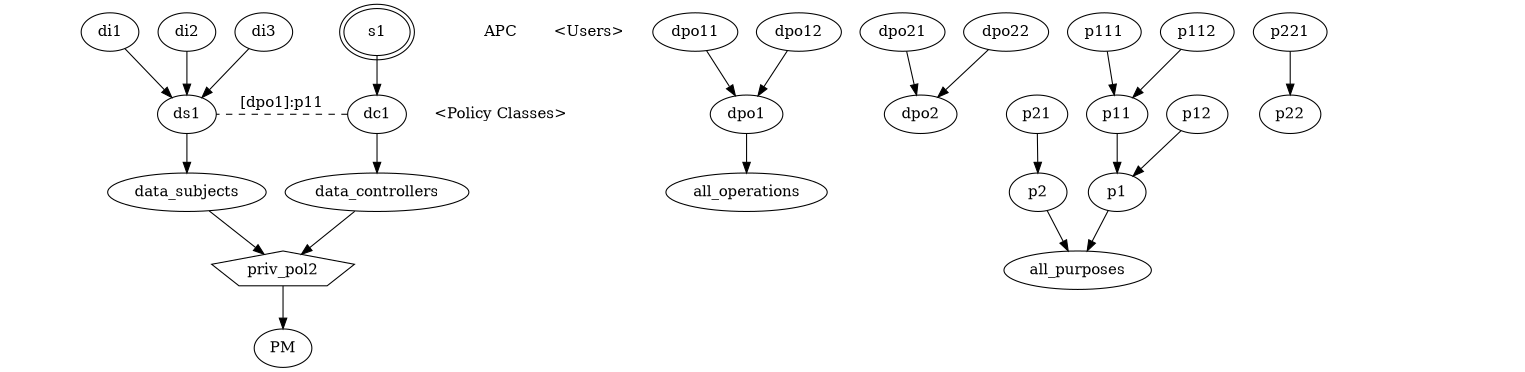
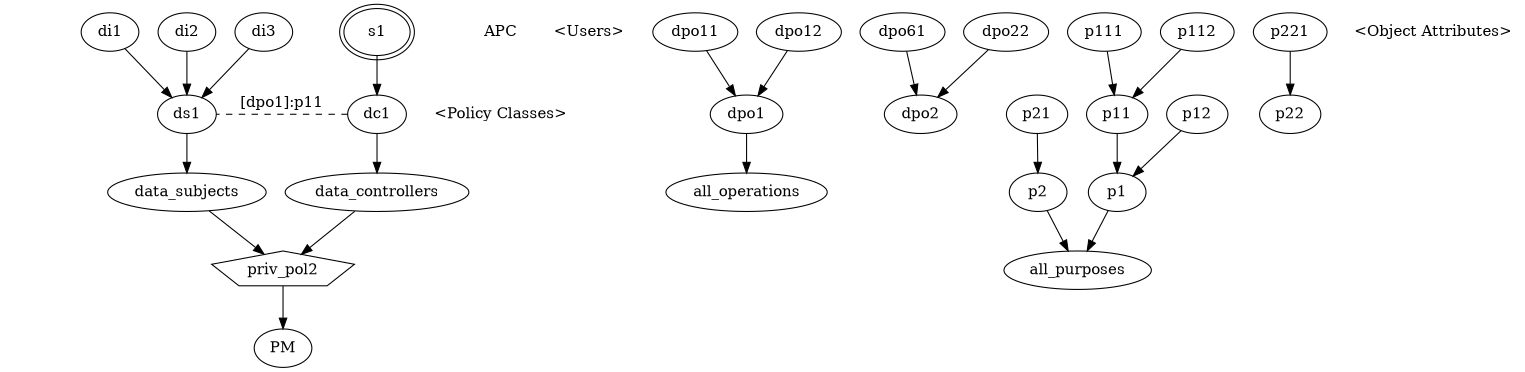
(903, 32) -> (903, 32)
none -> (1433, 32)
